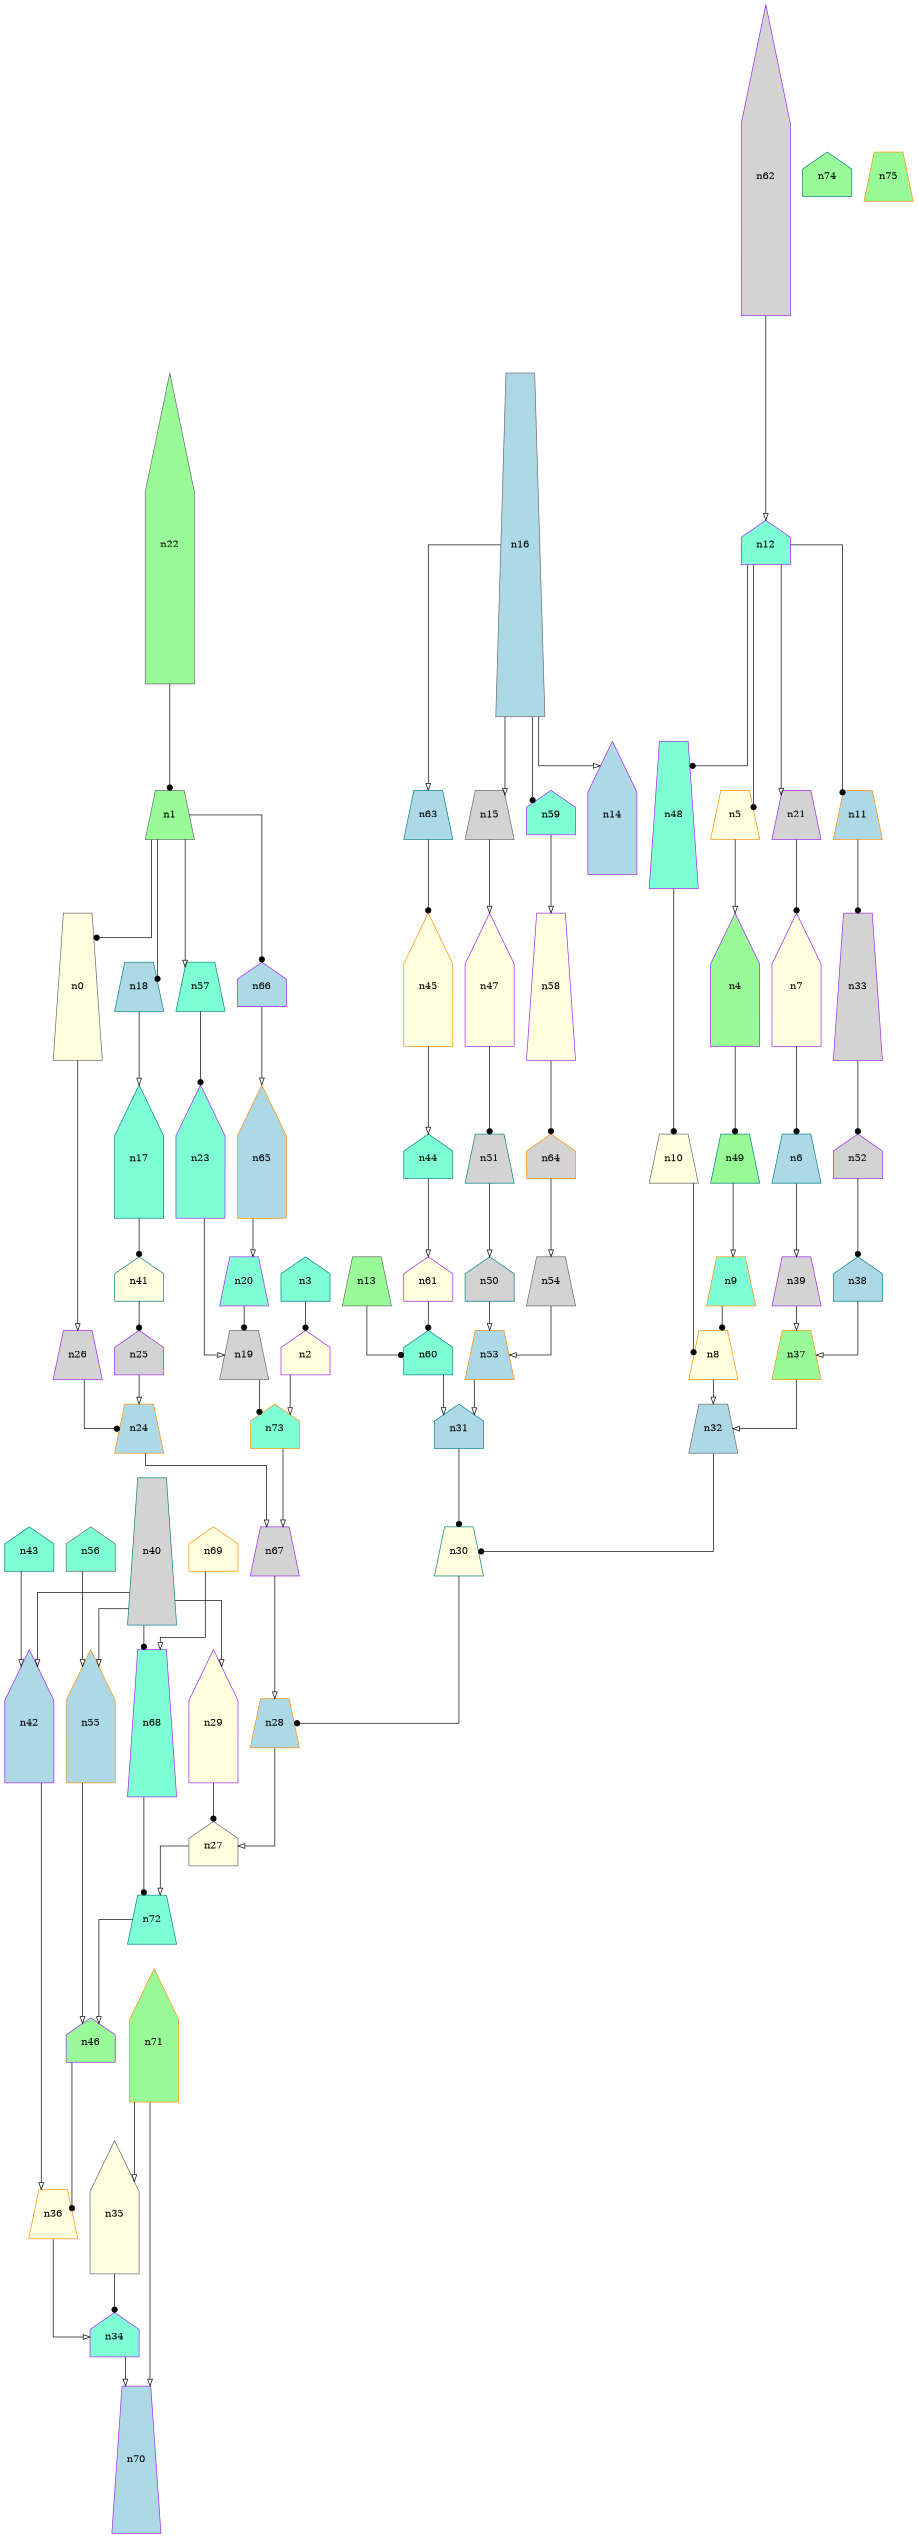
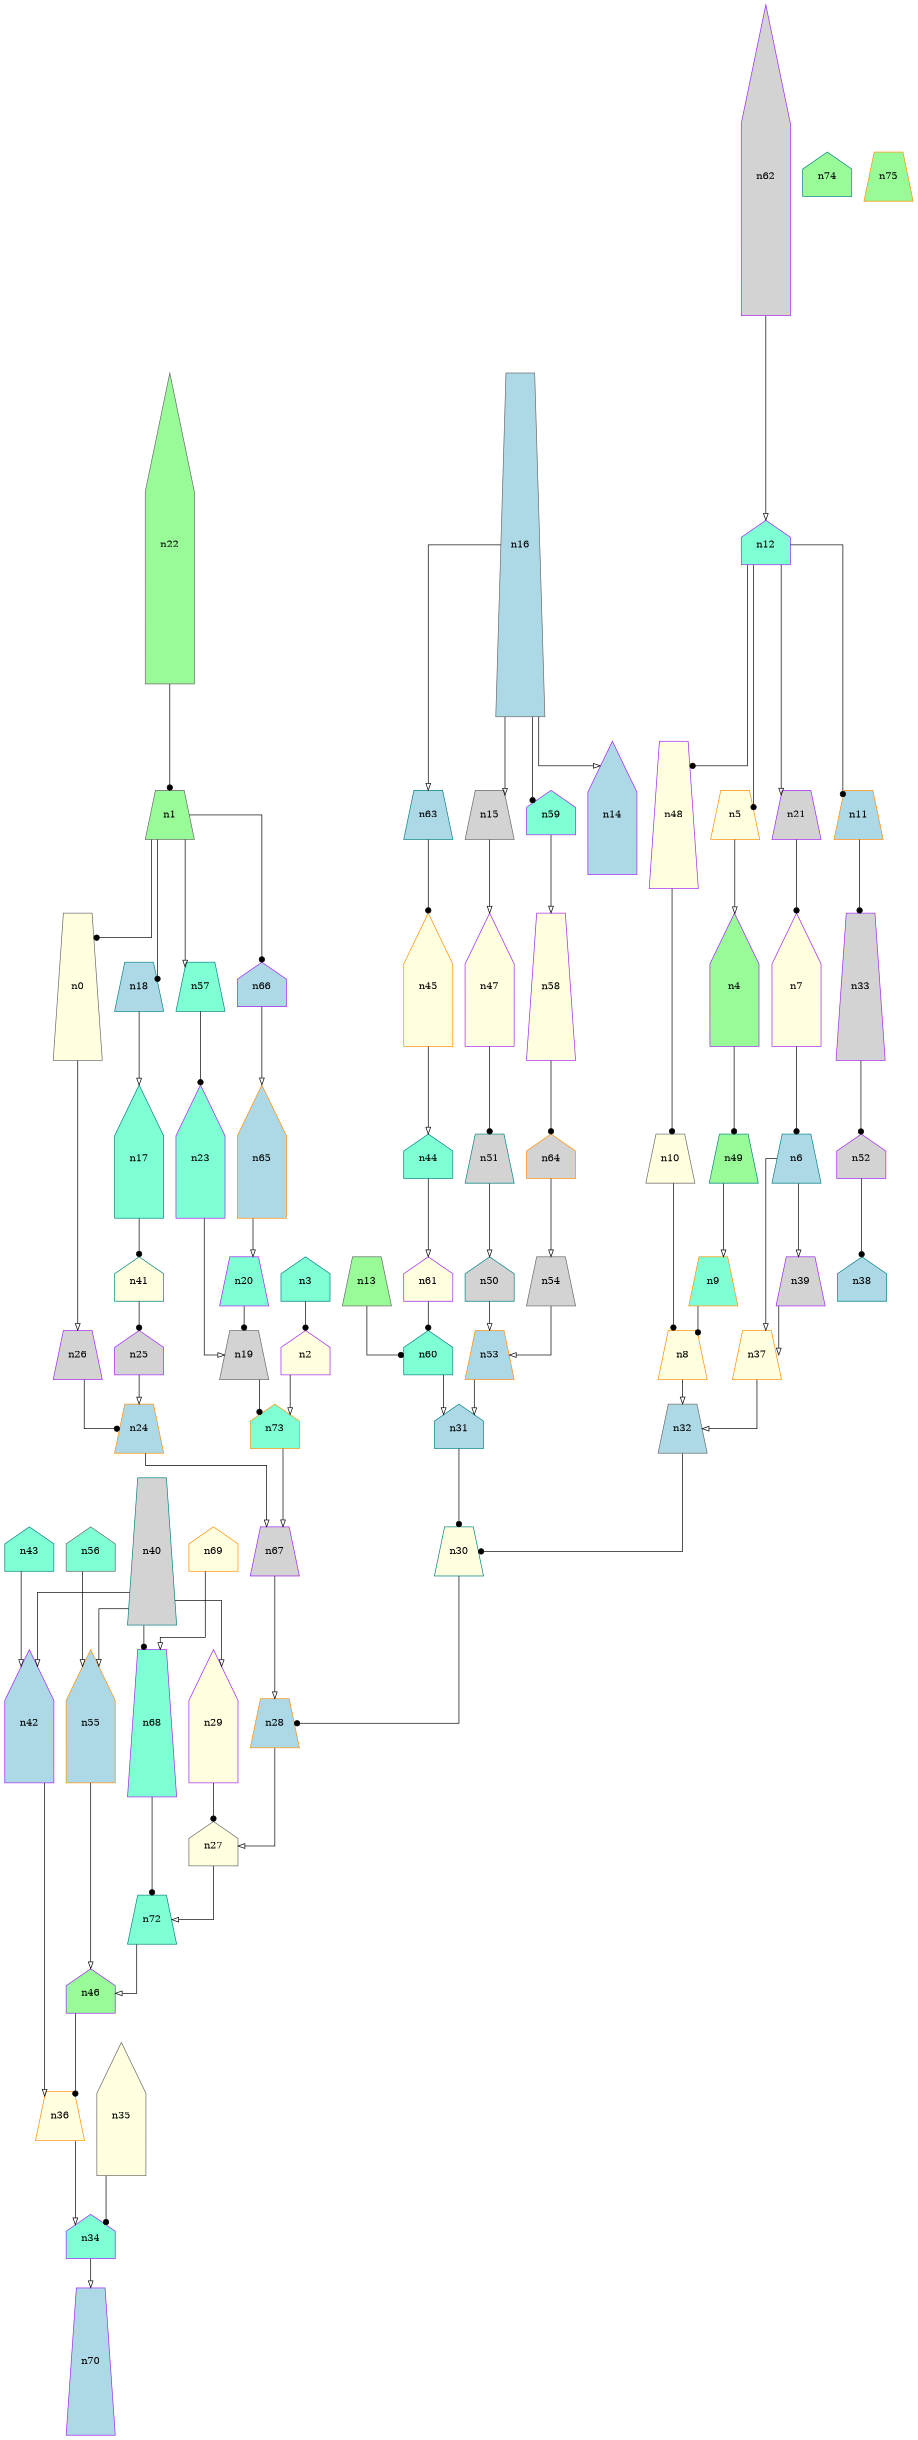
(674, 815) -> (674, 815)
(858, 1346) -> (766, 1236)
(797, 1355) -> (757, 1355)
(154, 2042) -> none
